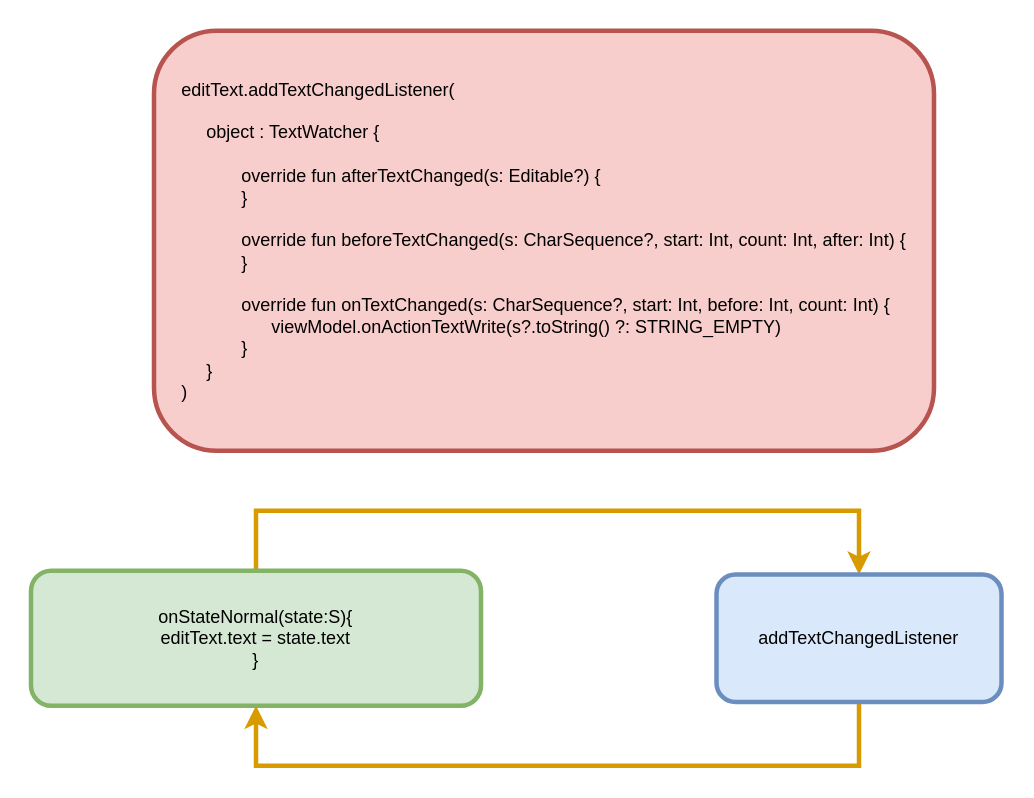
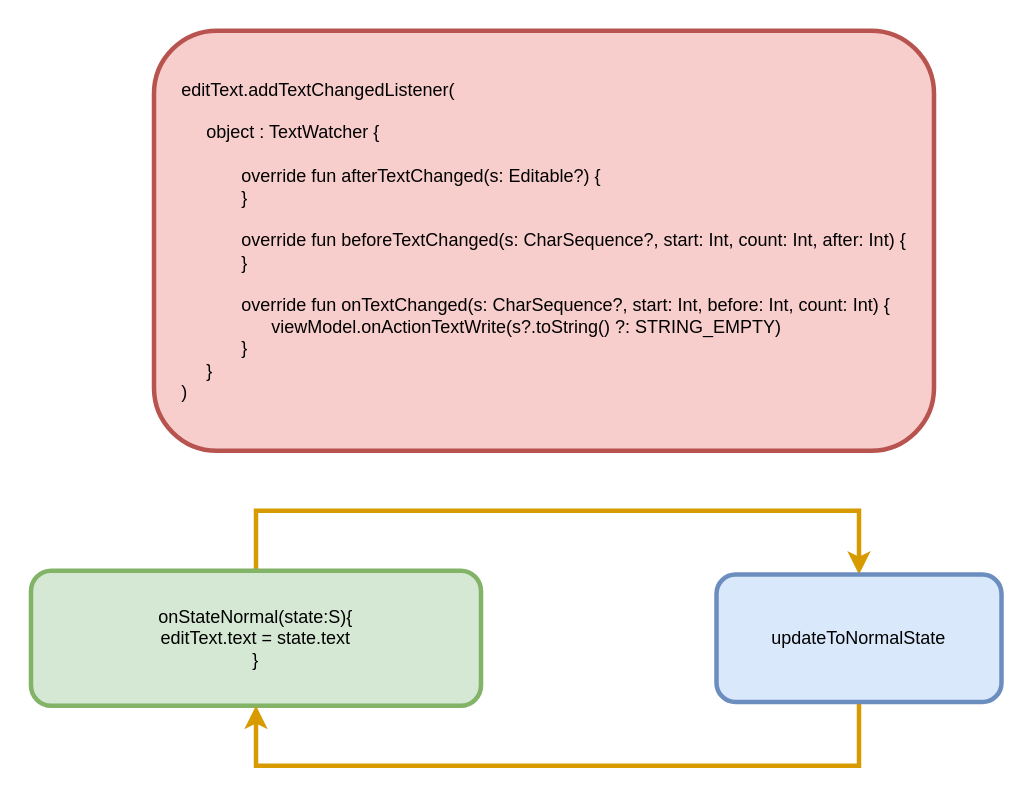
(859, 638) -> (859, 638)
